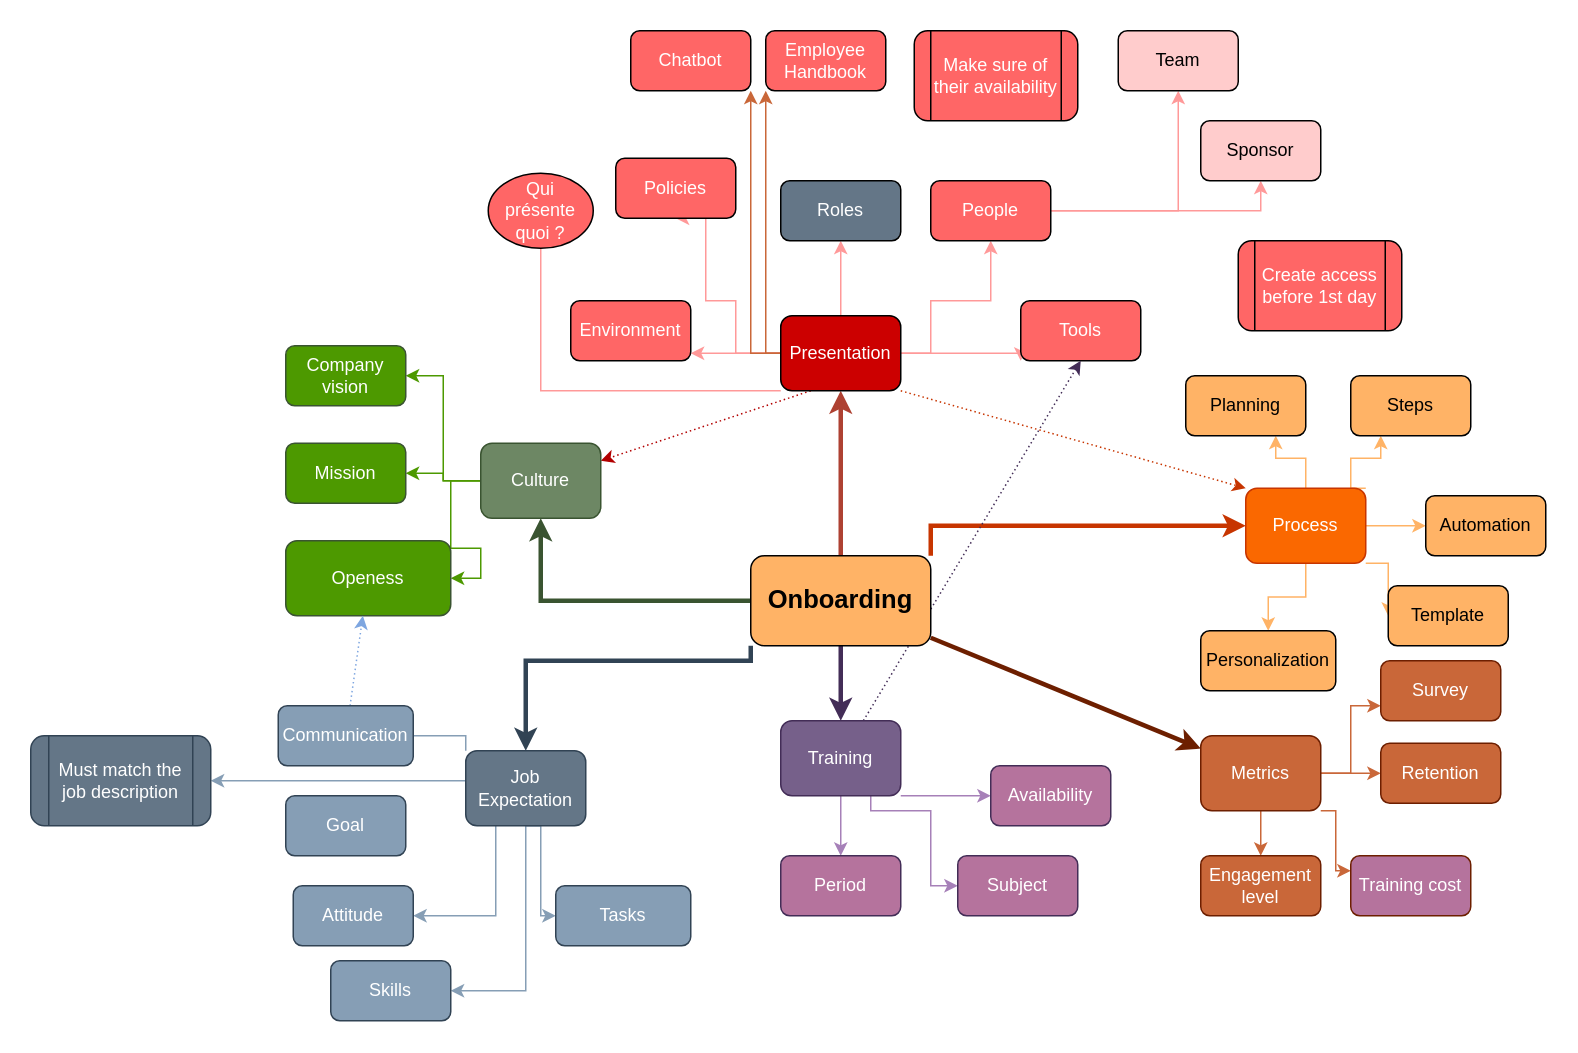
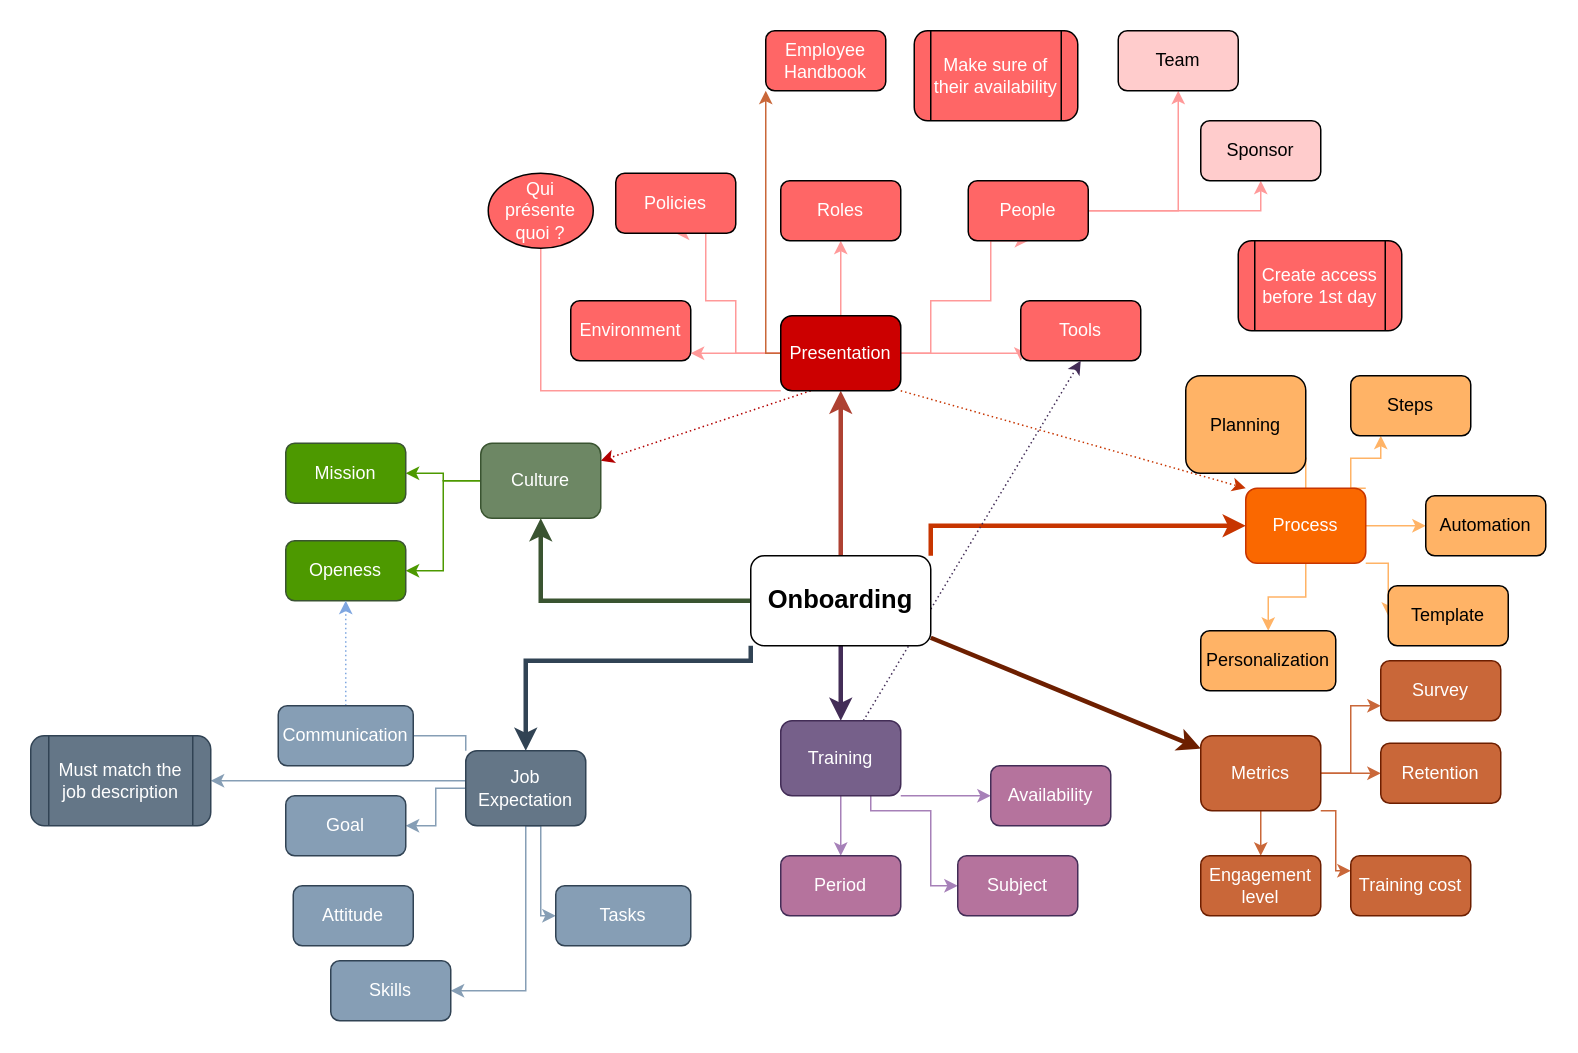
(691, 61) -> none
(676, 188) -> (676, 203)
(841, 211) -> (841, 211)
(991, 211) -> (1028, 211)
(751, 226) -> none
(346, 376) -> none
(1246, 406) -> (1246, 425)
(443, 410) -> none
(368, 578) -> (346, 571)
(841, 601) -> (841, 601)
none -> (436, 801)
(1411, 886) -> (1411, 886)
(496, 907) -> none
